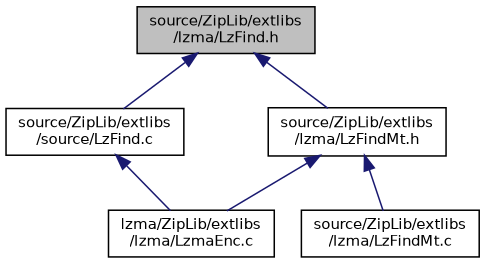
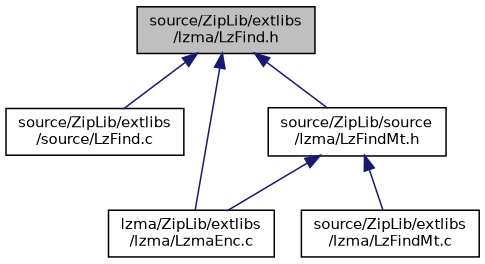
(357, 132) -> (357, 132)
(149, 188) -> (207, 140)
